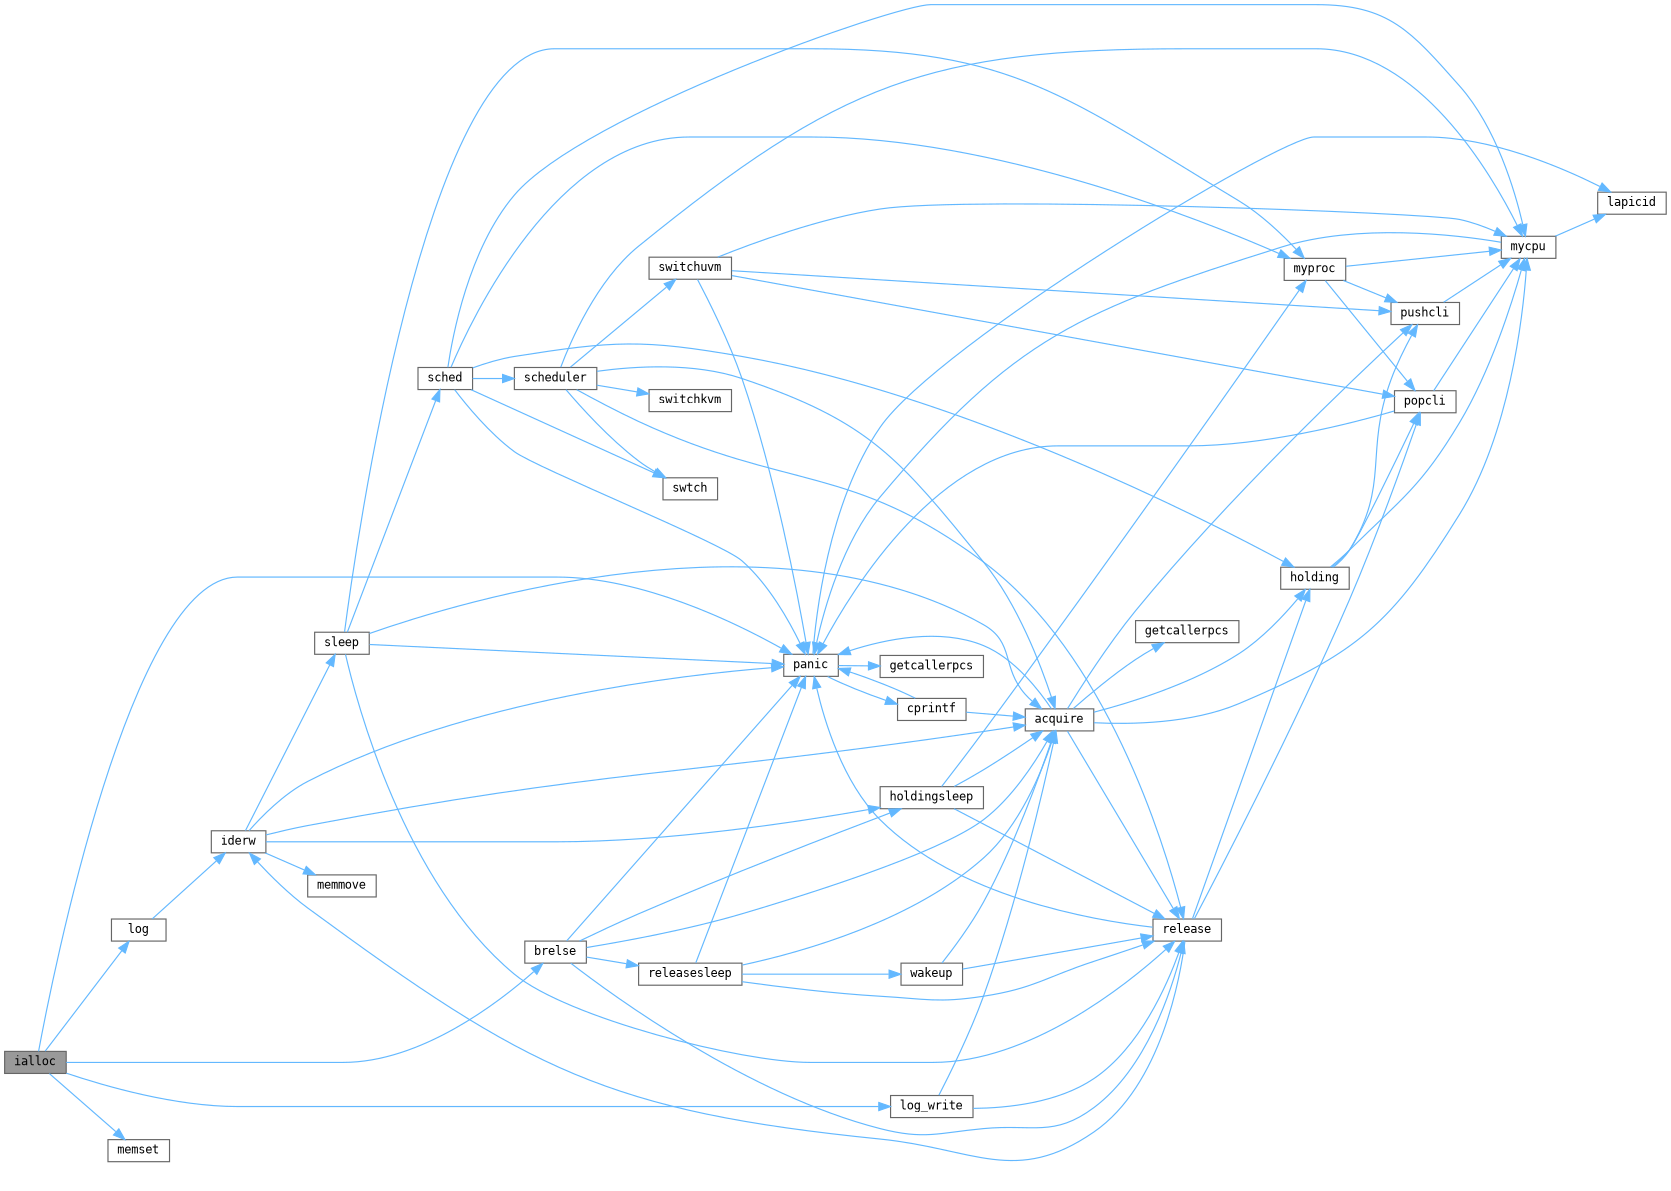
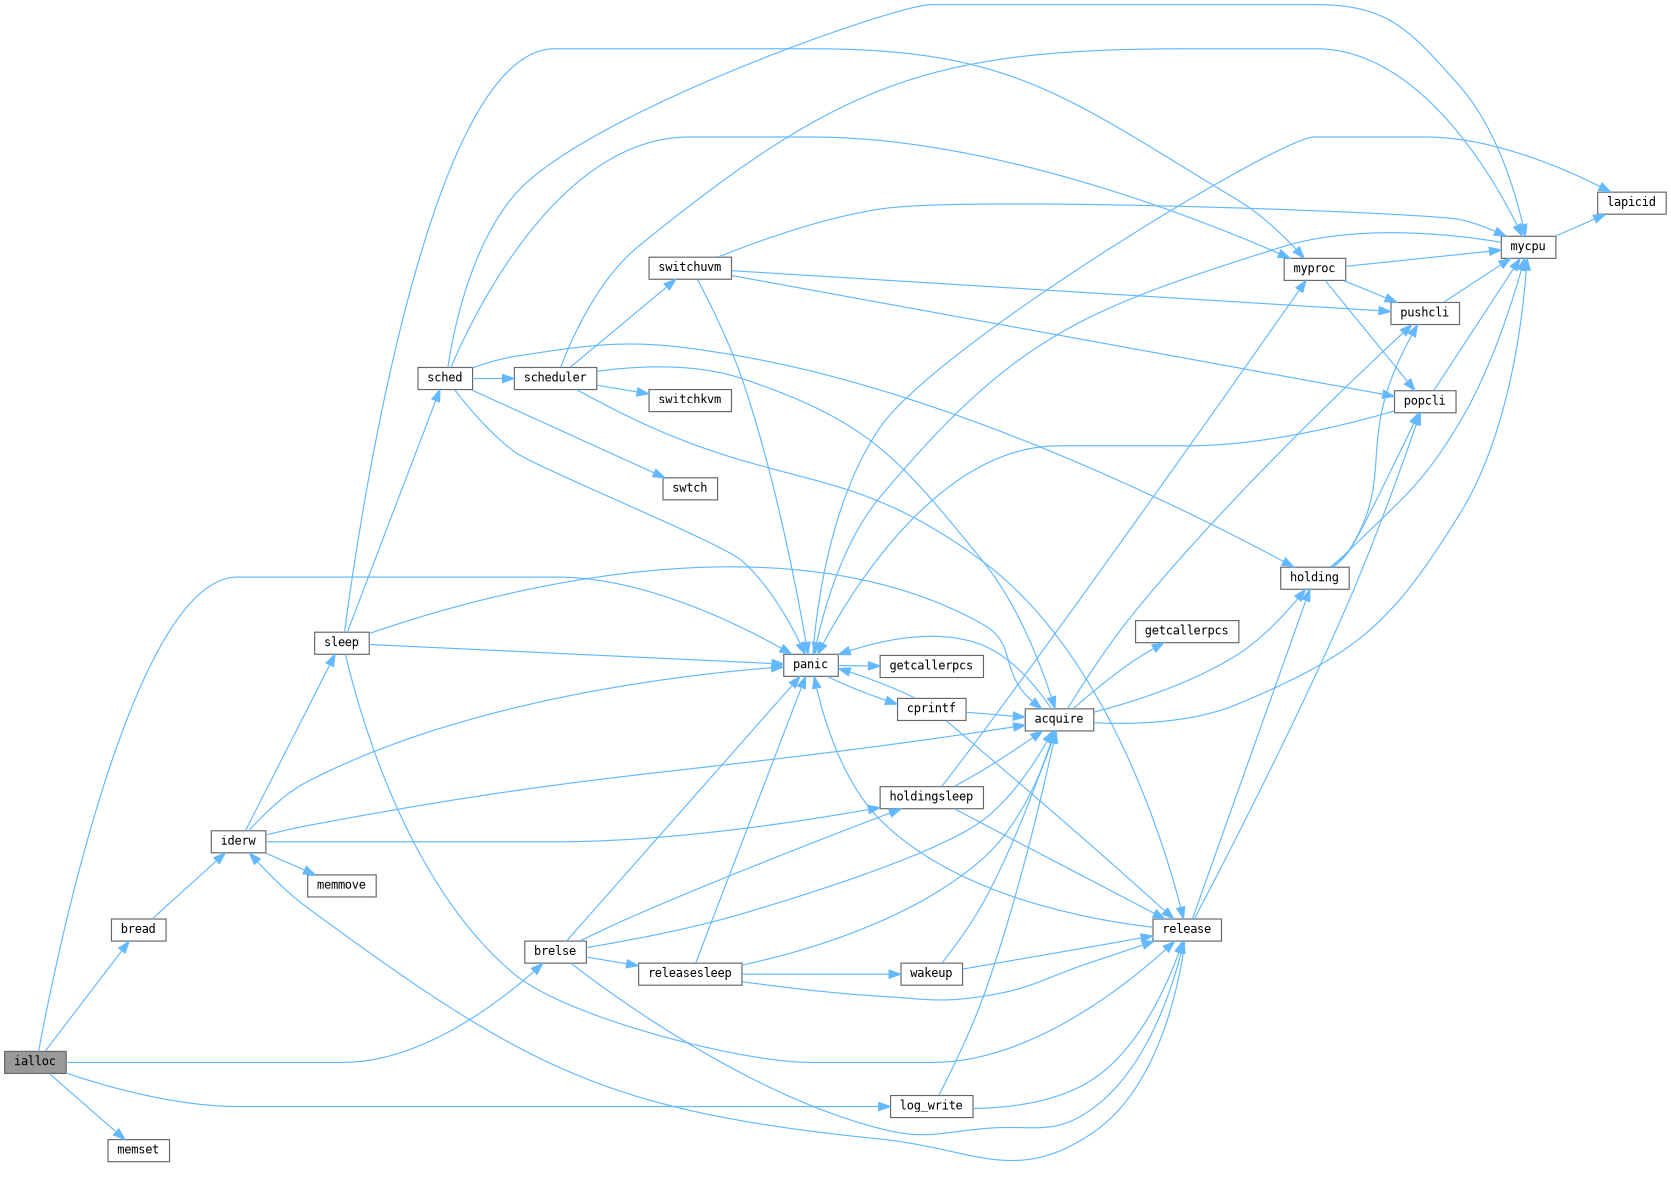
(608, 434) -> none
(1120, 820) -> (1056, 815)
(139, 930) -> (139, 930)
